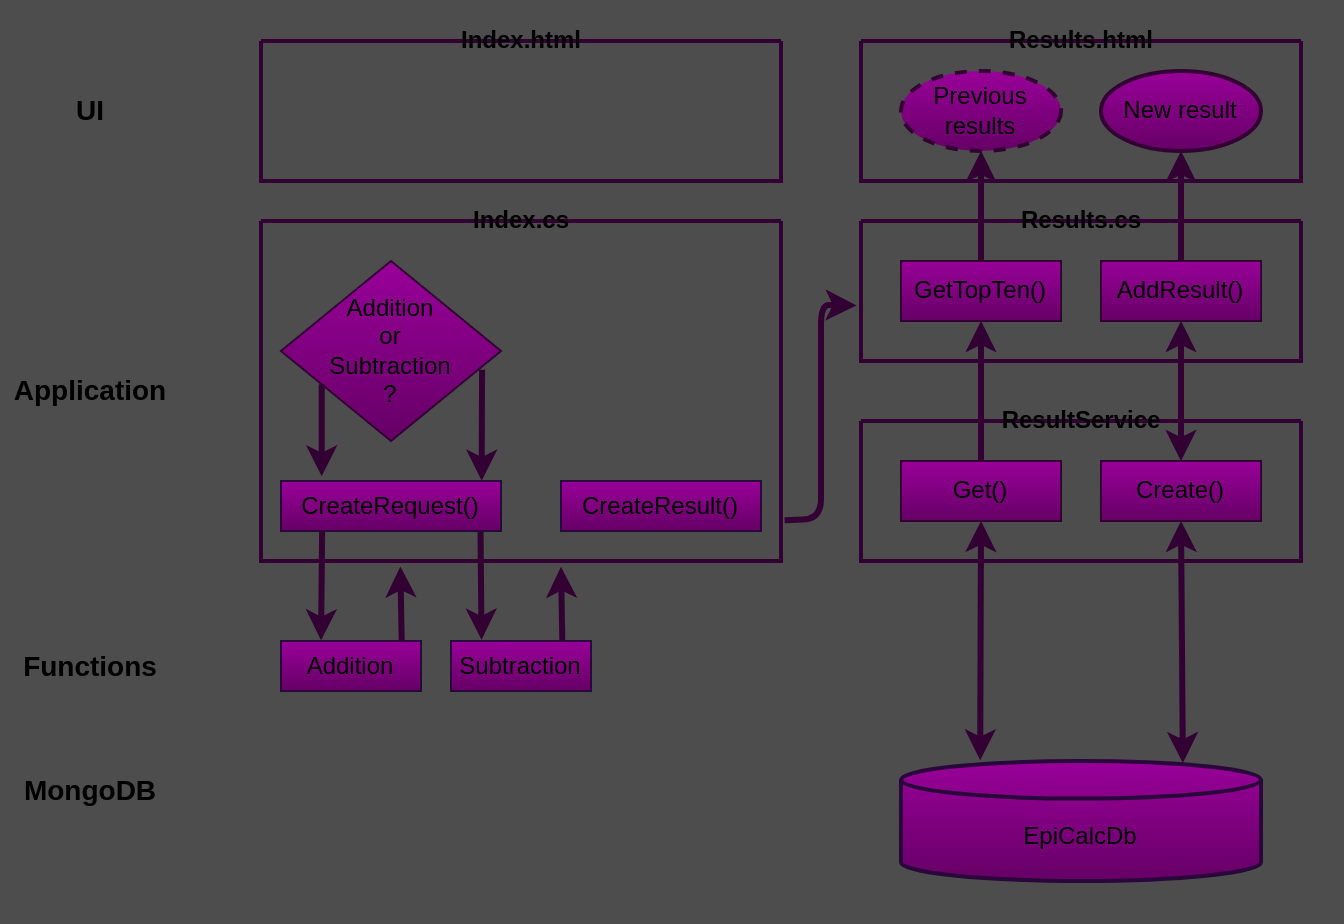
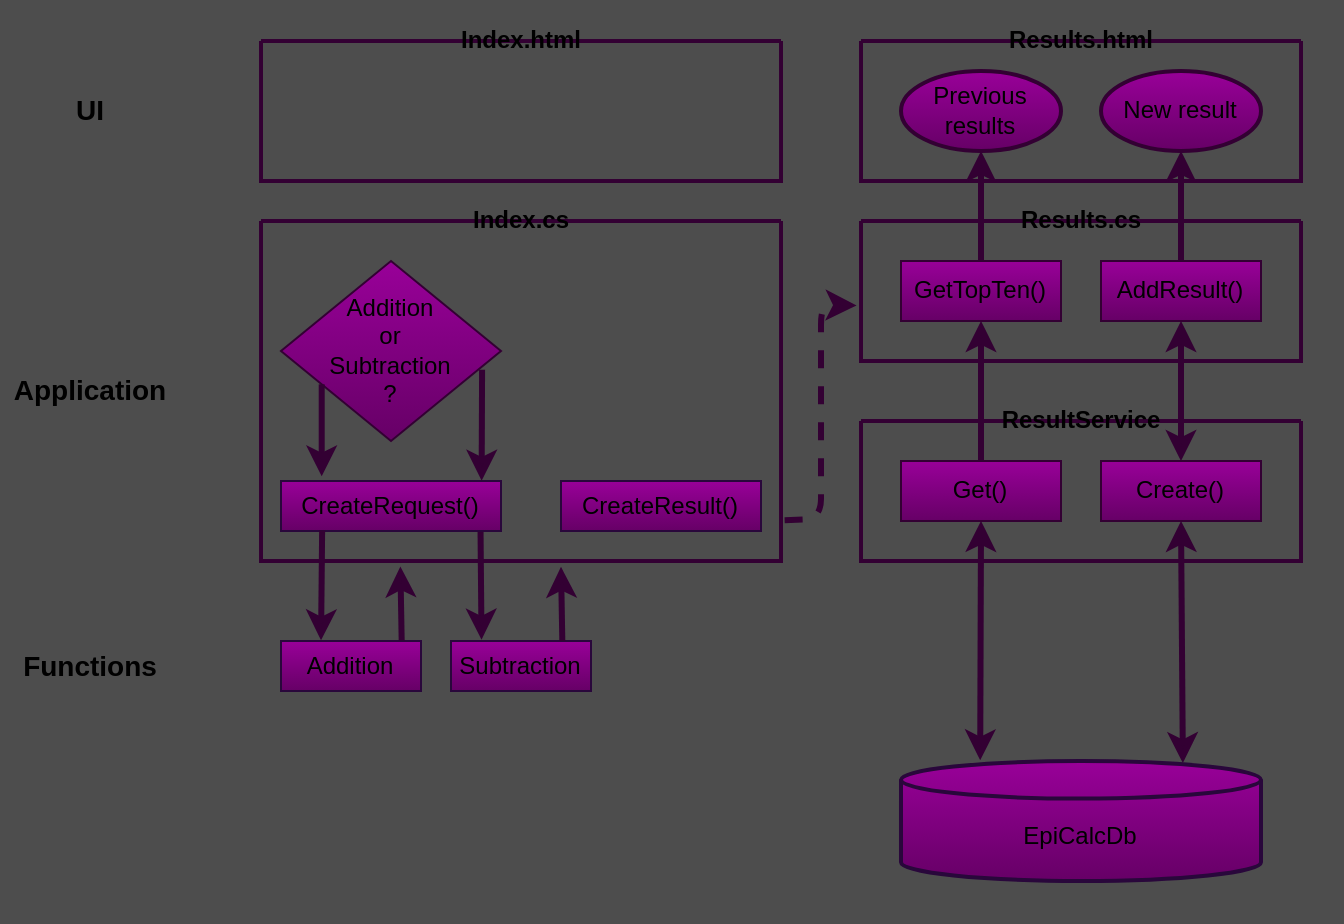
(981, 111) -> (981, 111)
(821, 485) -> (821, 485)
(91, 791) -> none
